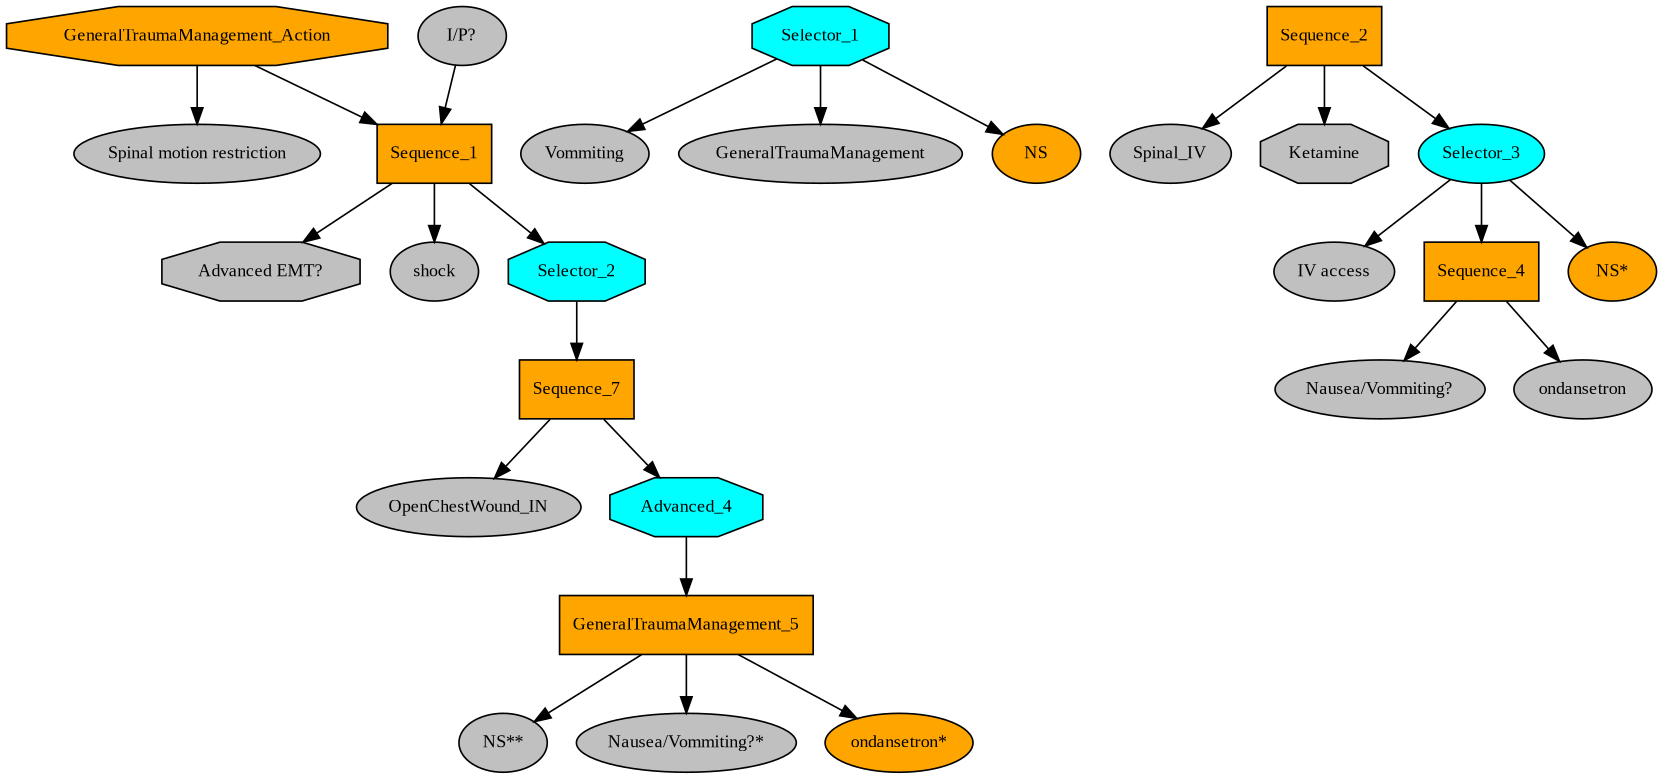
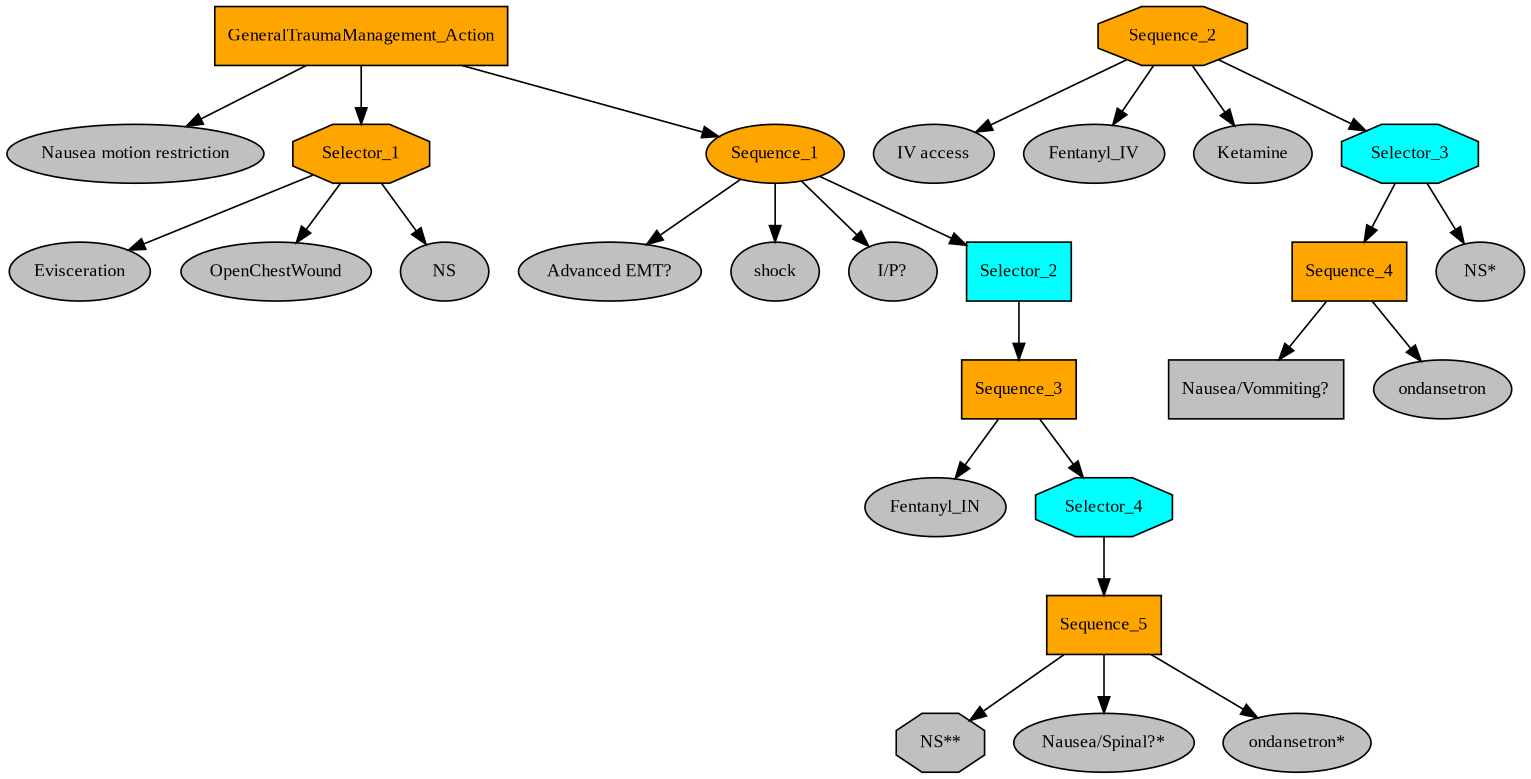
(197, 36) -> (361, 36)
(821, 36) -> (361, 154)
(1324, 36) -> (1173, 36)
none -> (361, 87)
(450, 87) -> (829, 208)
(197, 154) -> (135, 154)
(434, 154) -> (775, 154)
(585, 154) -> (80, 272)
(821, 154) -> (276, 272)
(1036, 154) -> (445, 272)
(1171, 154) -> (1094, 154)
(1324, 154) -> (1253, 154)
(1482, 154) -> (1410, 154)
(1414, 208) -> (1059, 92)
(261, 272) -> (610, 272)
(577, 272) -> (1019, 272)
(1612, 272) -> (1480, 272)
(577, 389) -> (1019, 389)
(1380, 389) -> (1256, 389)
(469, 507) -> (935, 507)
(686, 507) -> (1104, 507)
(686, 625) -> (1104, 625)
(503, 743) -> (940, 743)
(686, 743) -> (1104, 743)
(899, 743) -> (1297, 743)
